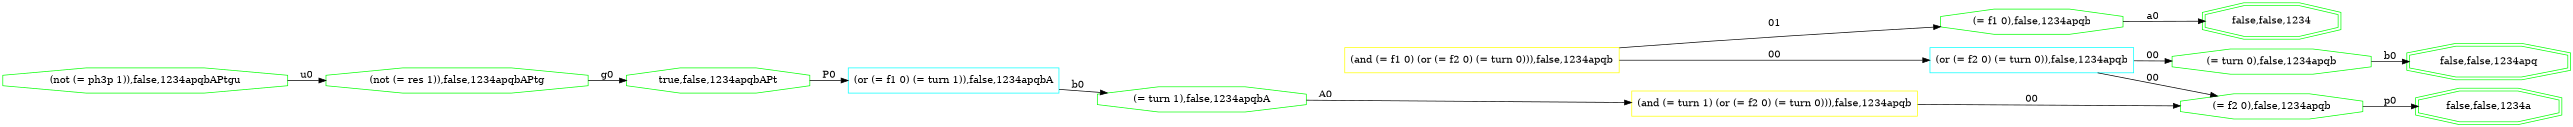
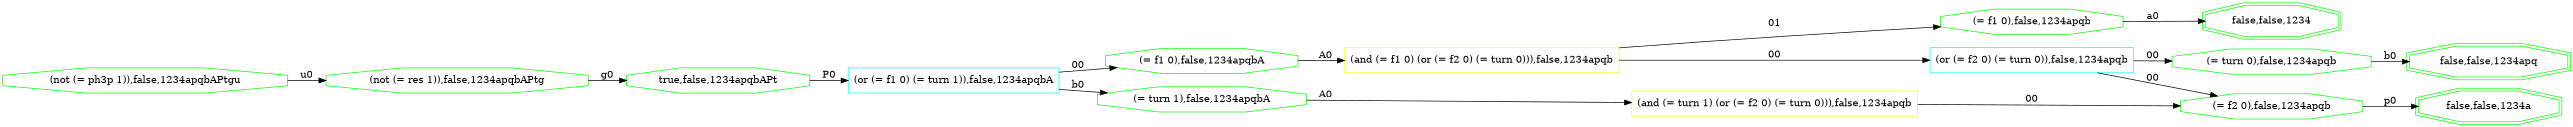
none -> (1202, 61)
